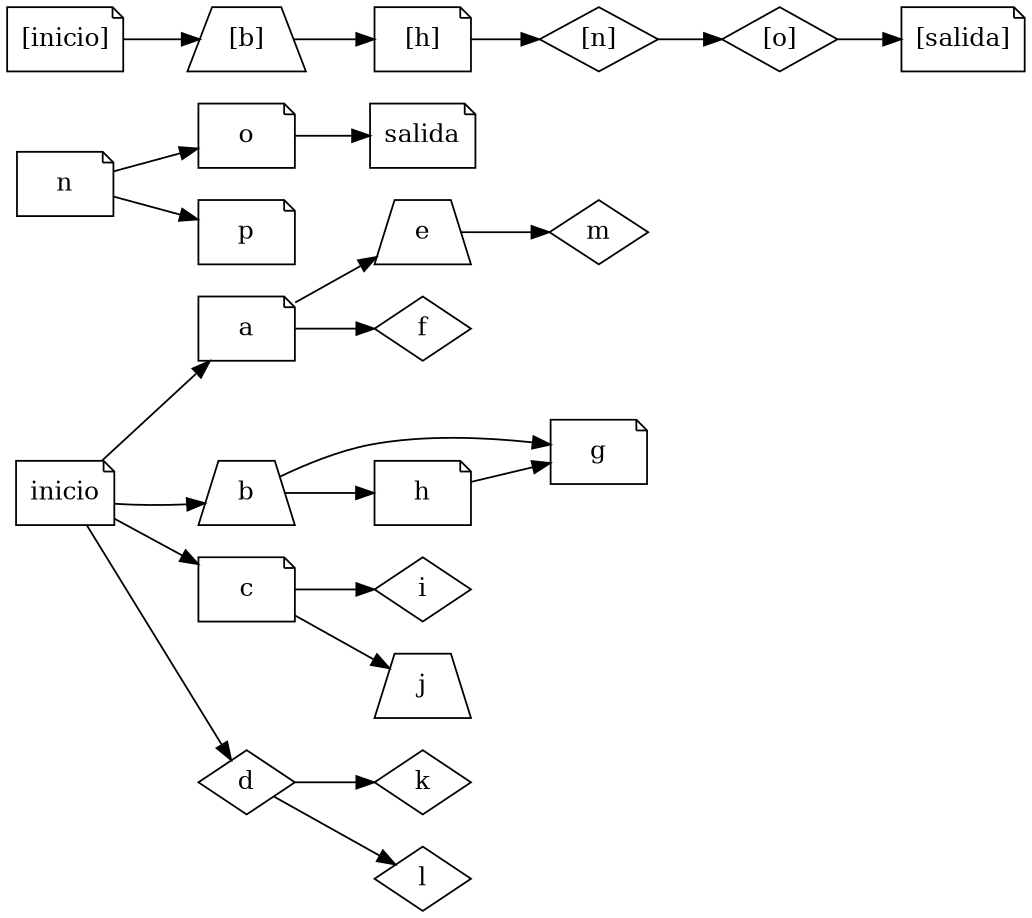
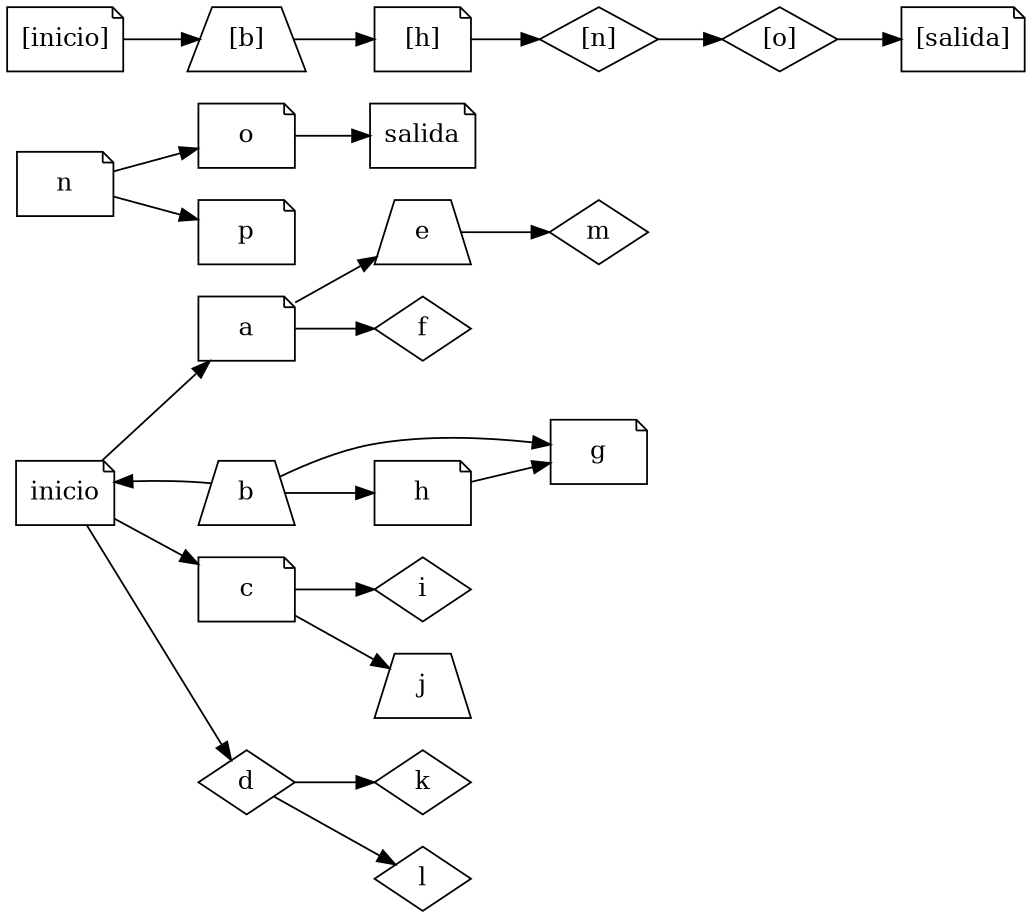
(151, 505) -> (172, 481)
